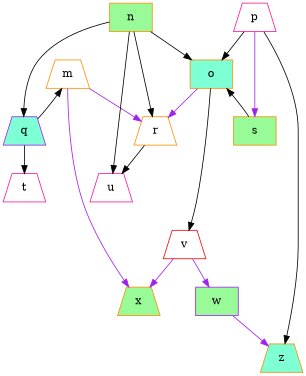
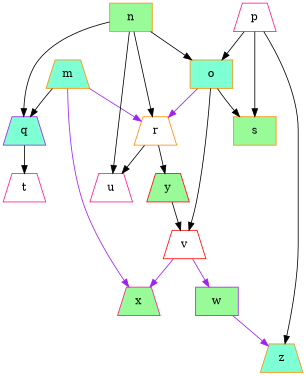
(255, 70) -> (255, 70)
(68, 74) -> (68, 74)
(241, 106) -> (226, 100)
(48, 107) -> (44, 99)
none -> (168, 188)
(139, 301) -> (139, 301)
